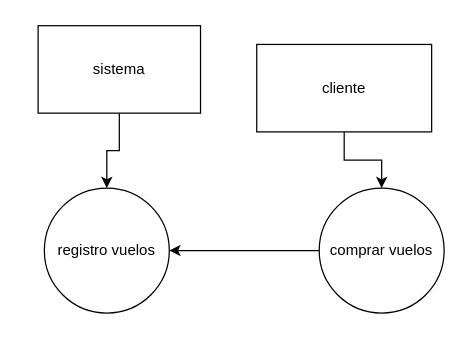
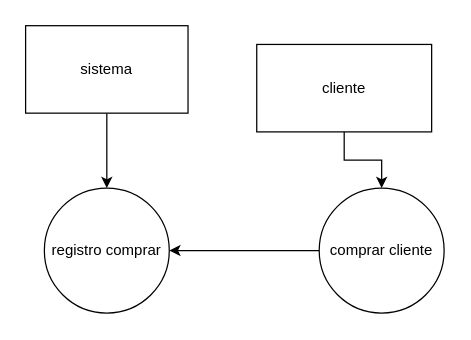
(119, 69) -> (107, 69)
(107, 251) -> (107, 251)
(382, 251) -> (382, 251)
